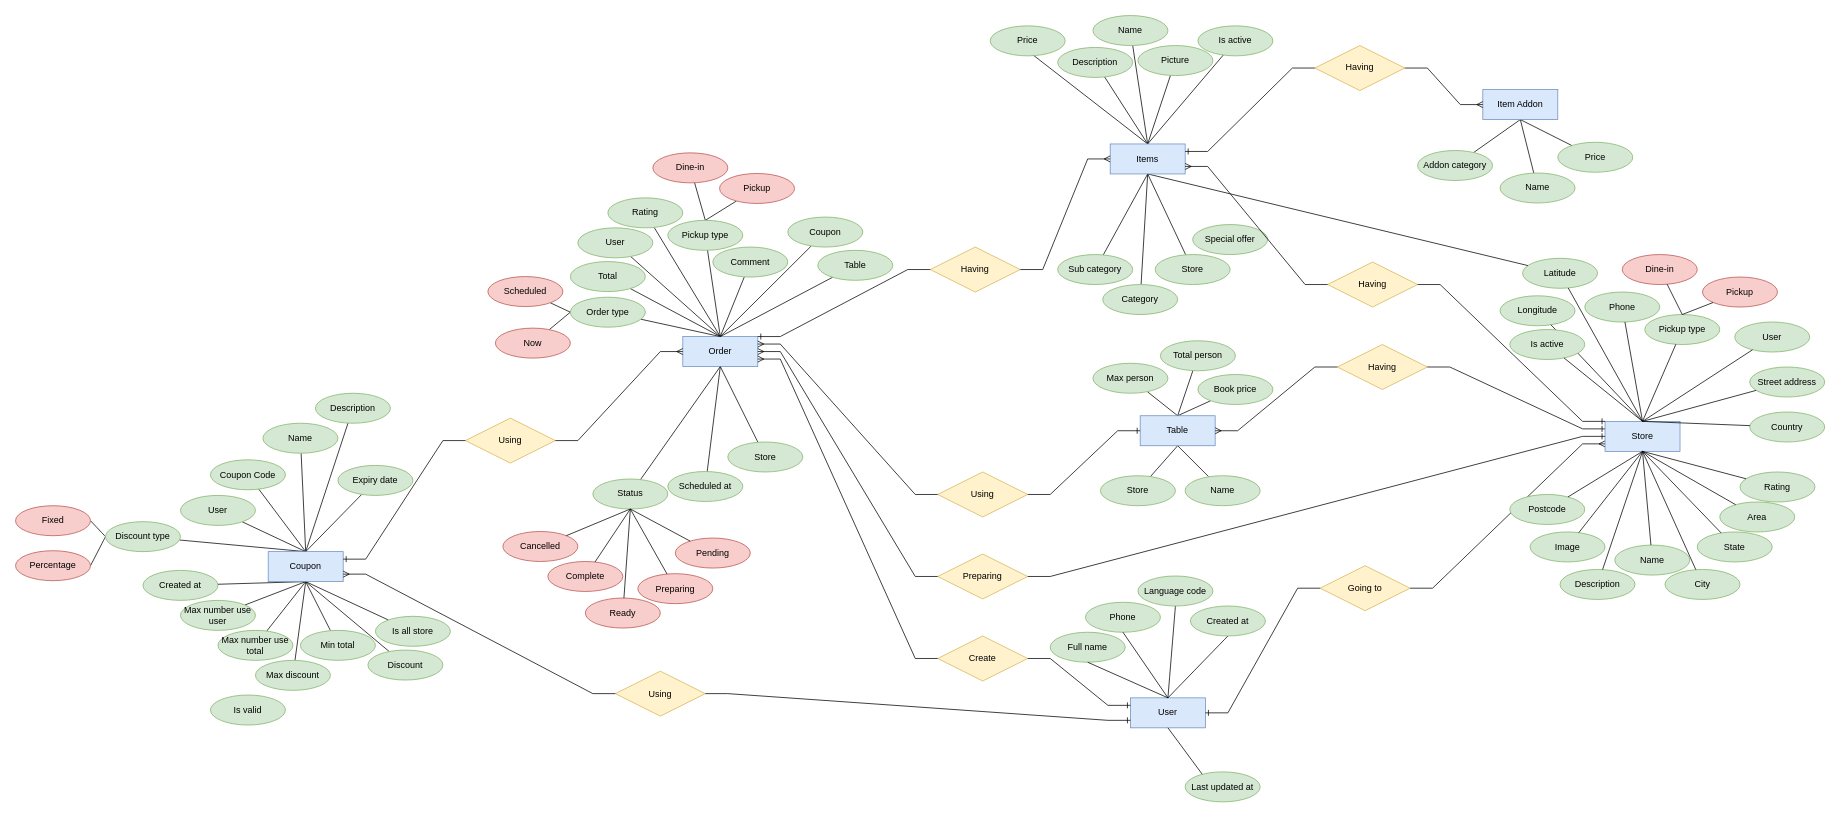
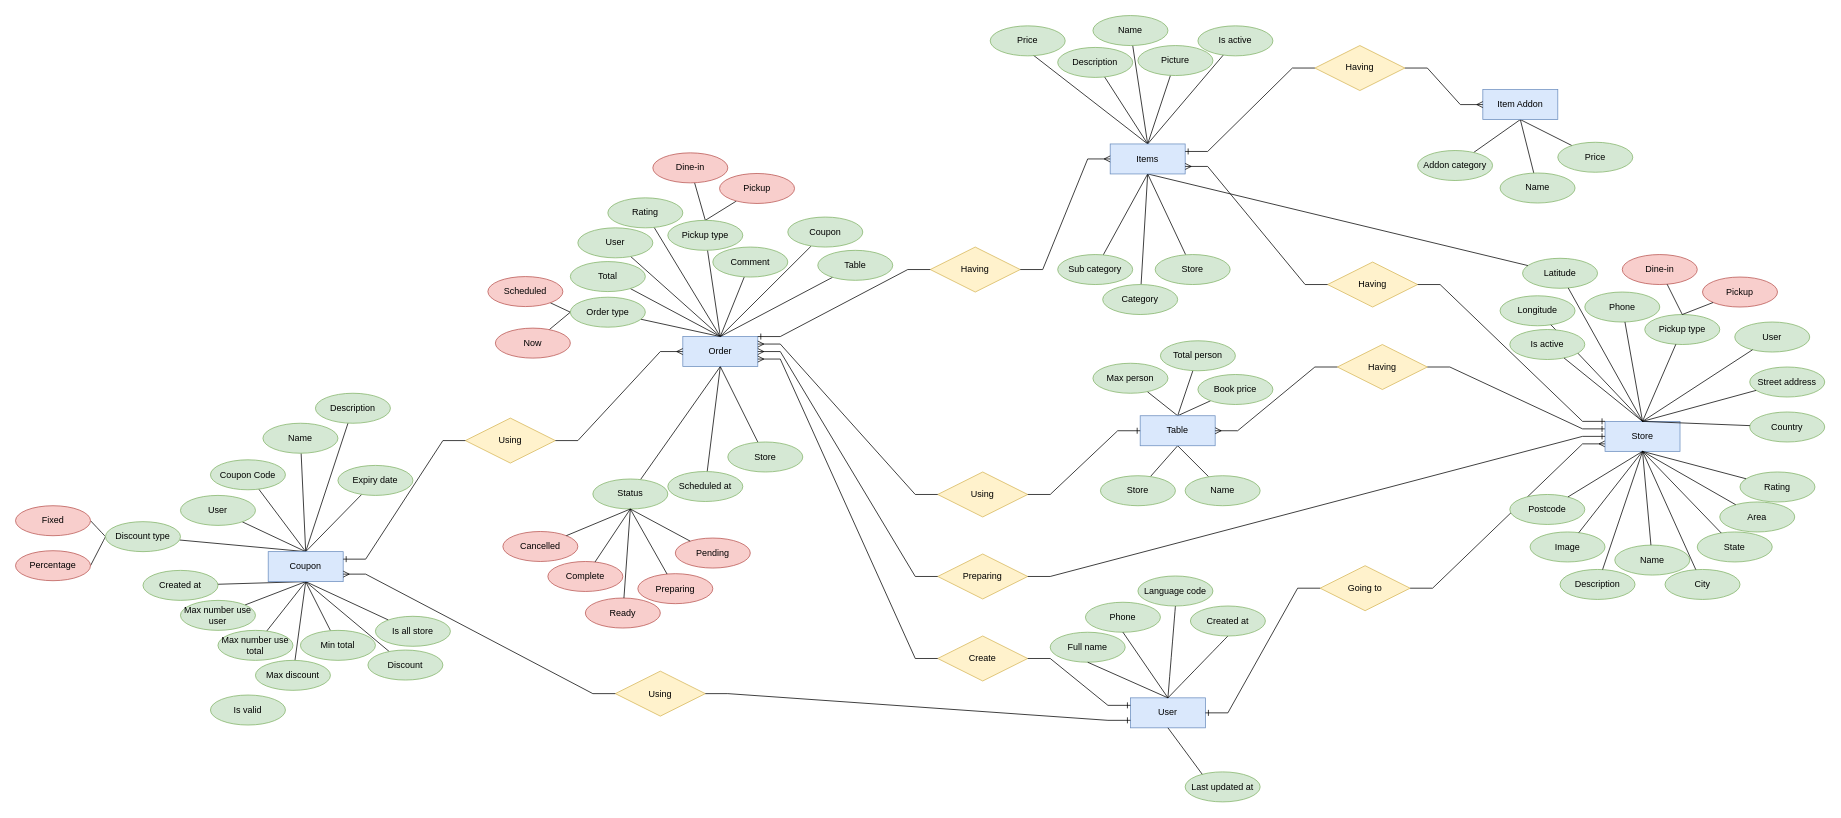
(1230, 240) -> none
